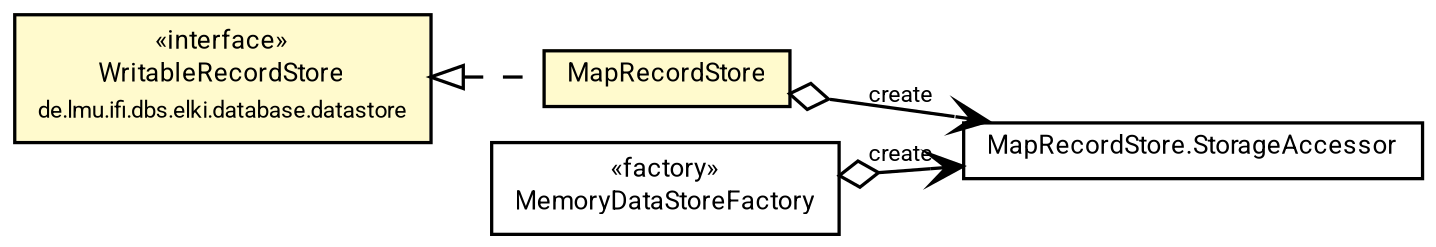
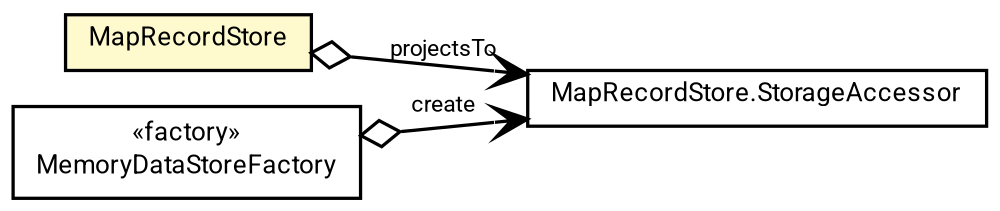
(221, 77) -> none
(901, 97) -> (444, 51)
